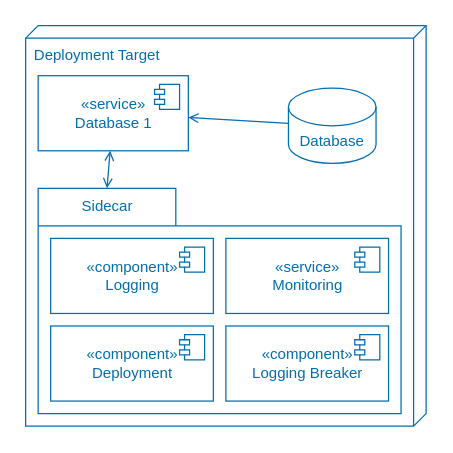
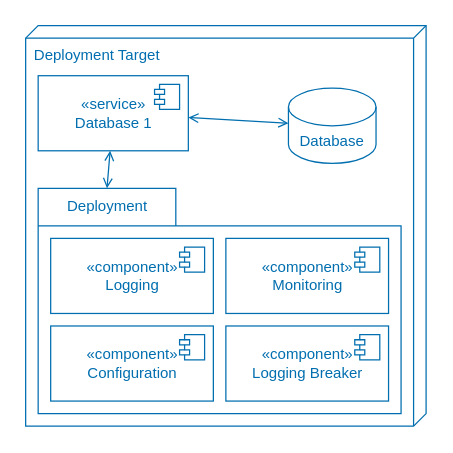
(282, 123) -> (281, 123)
(108, 207) -> (108, 207)
(308, 276) -> (308, 276)
(133, 363) -> (133, 363)
